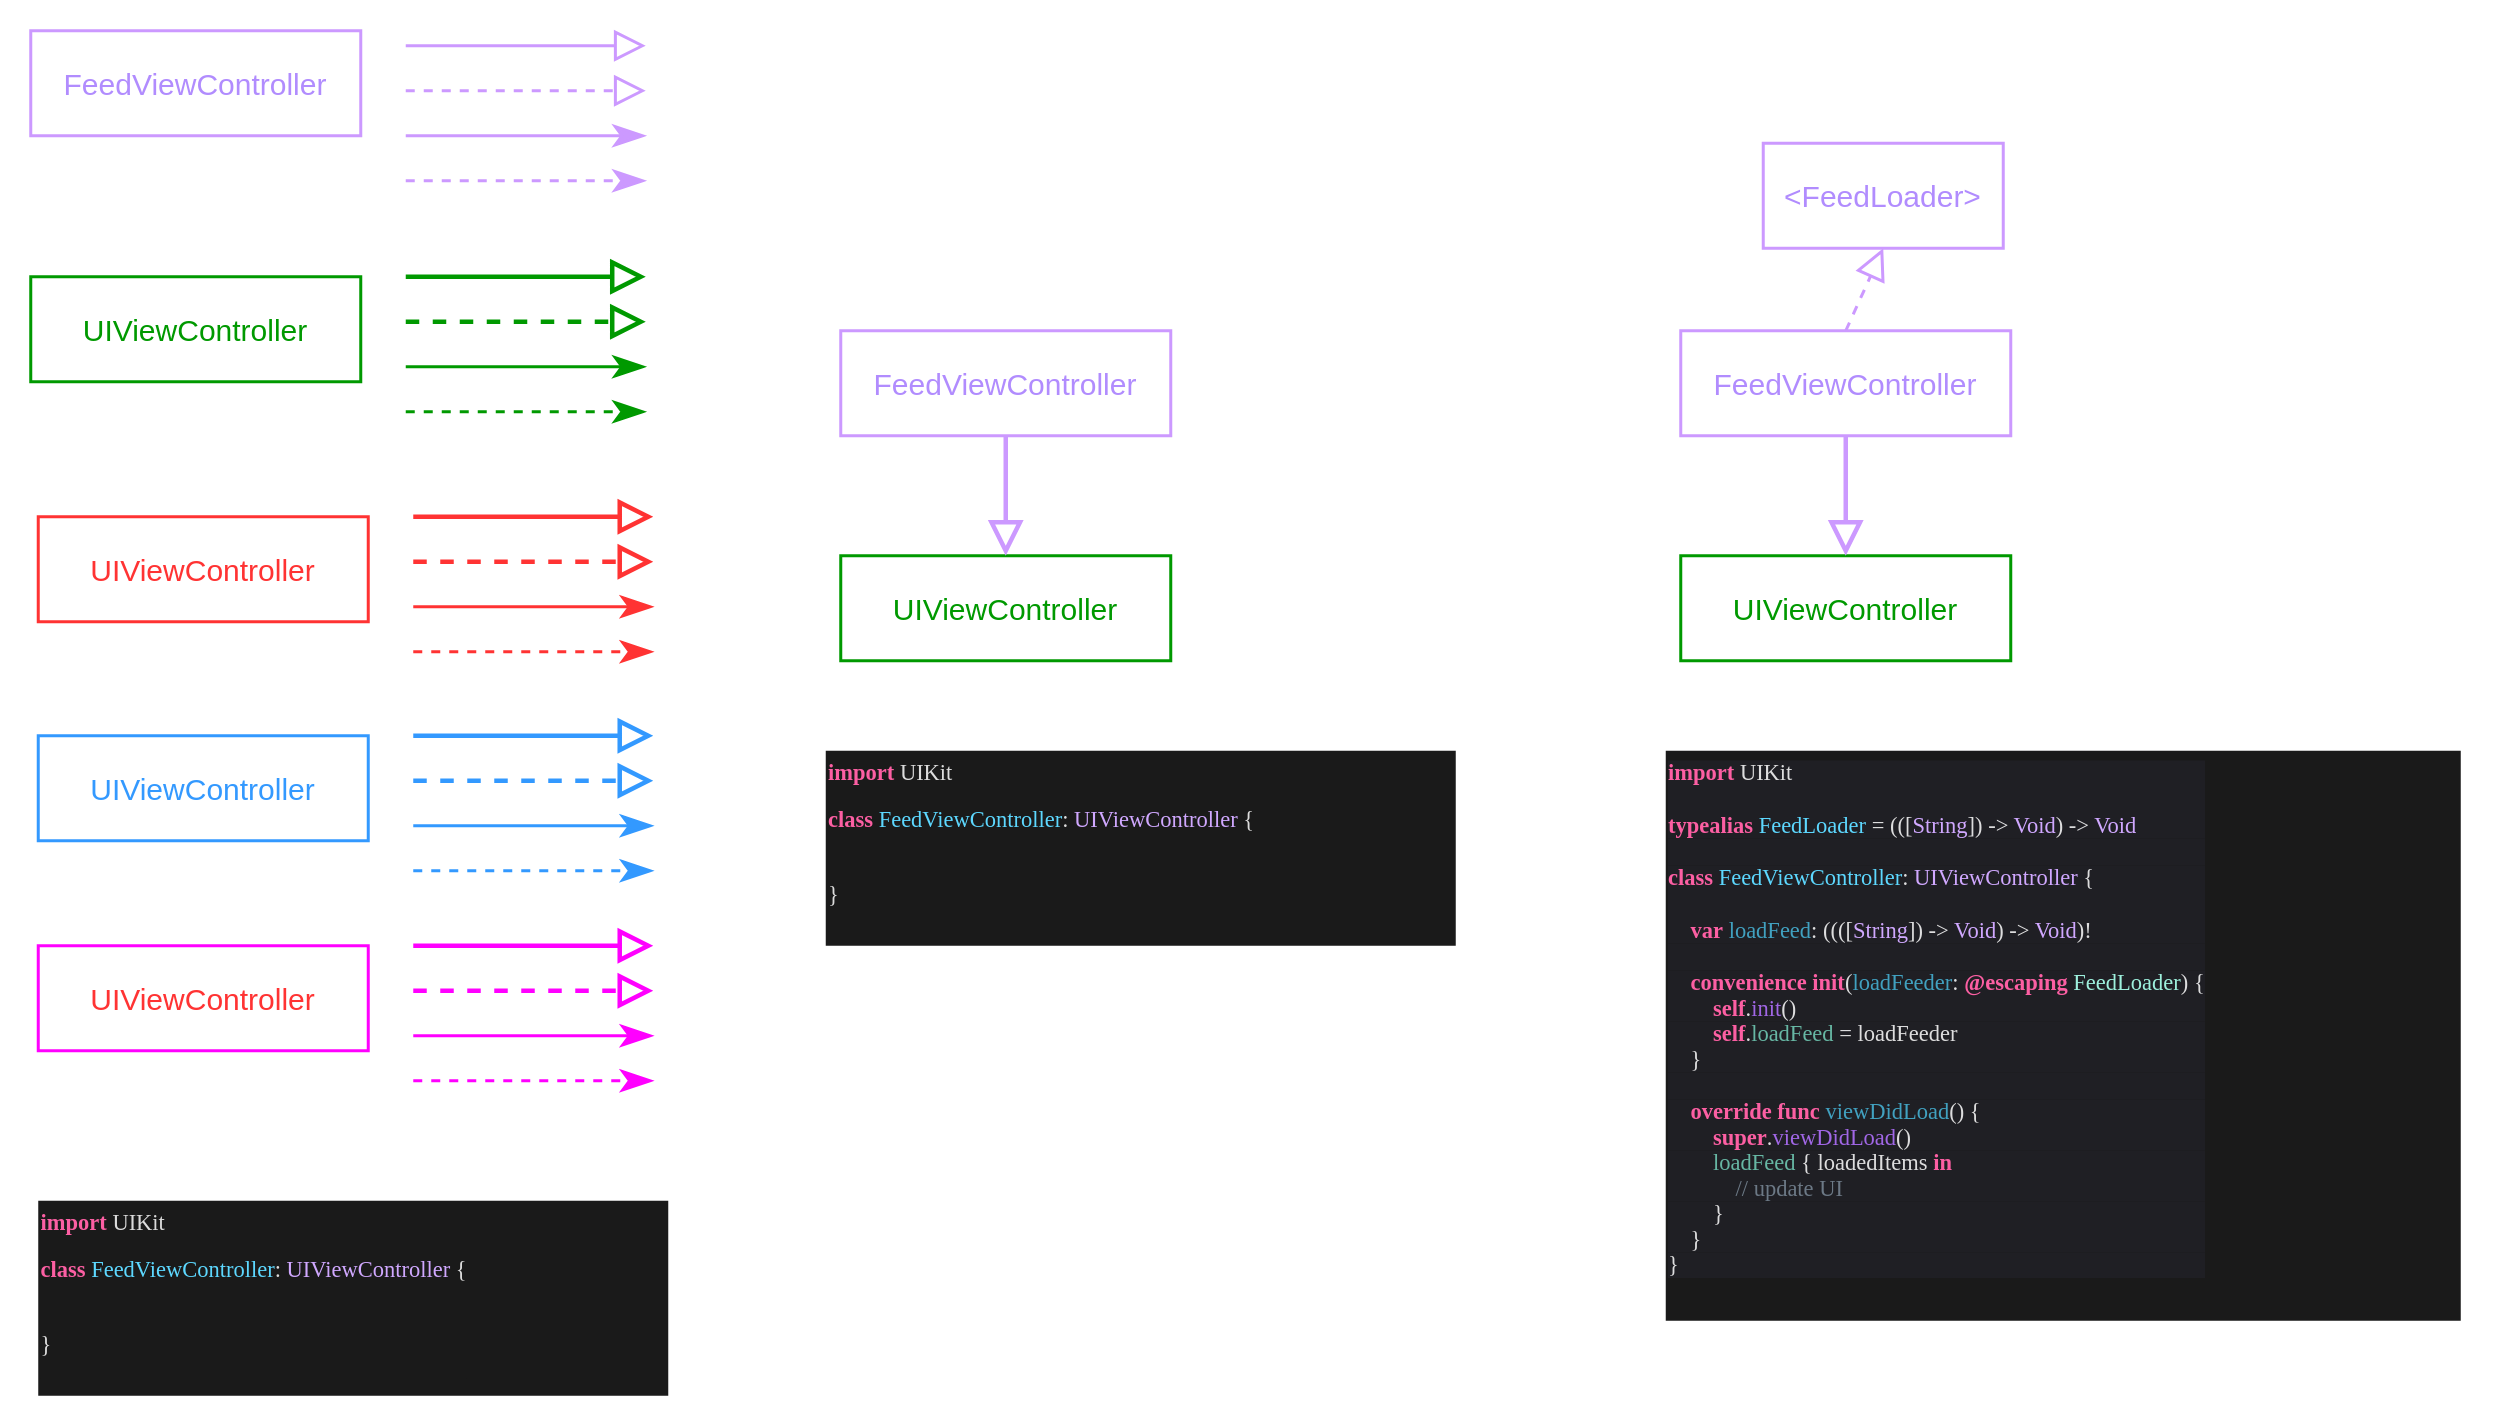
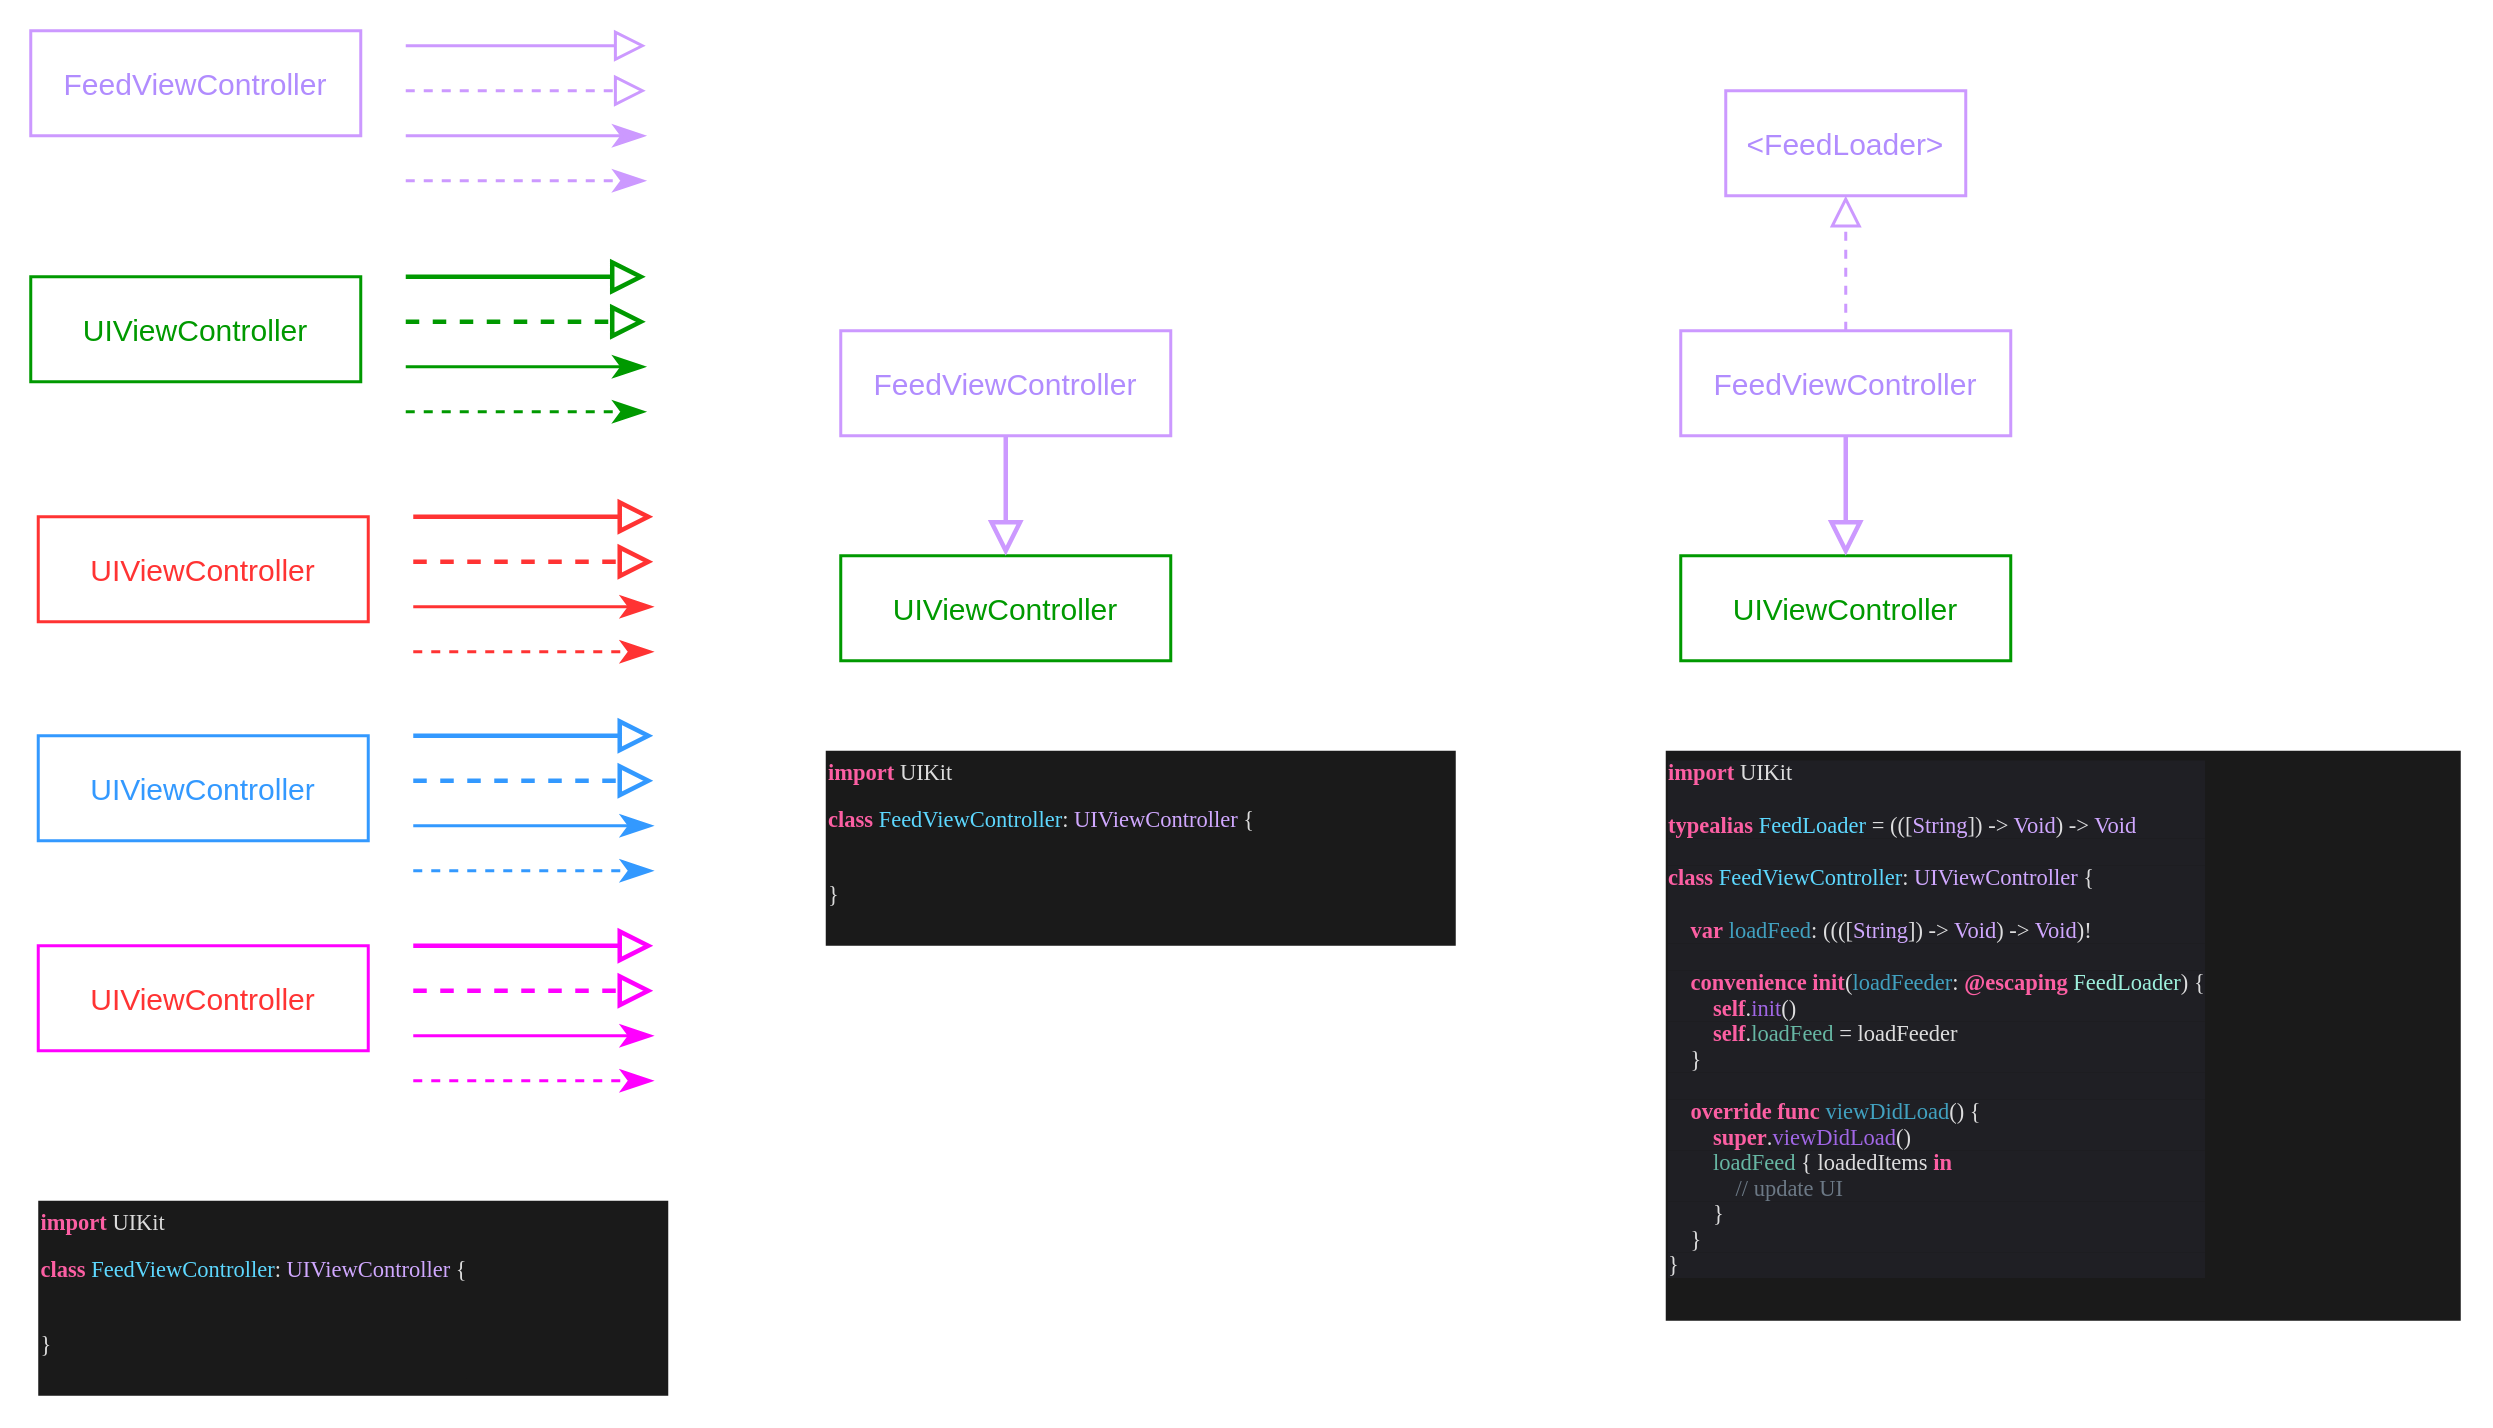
(1883, 196) -> (1846, 143)
